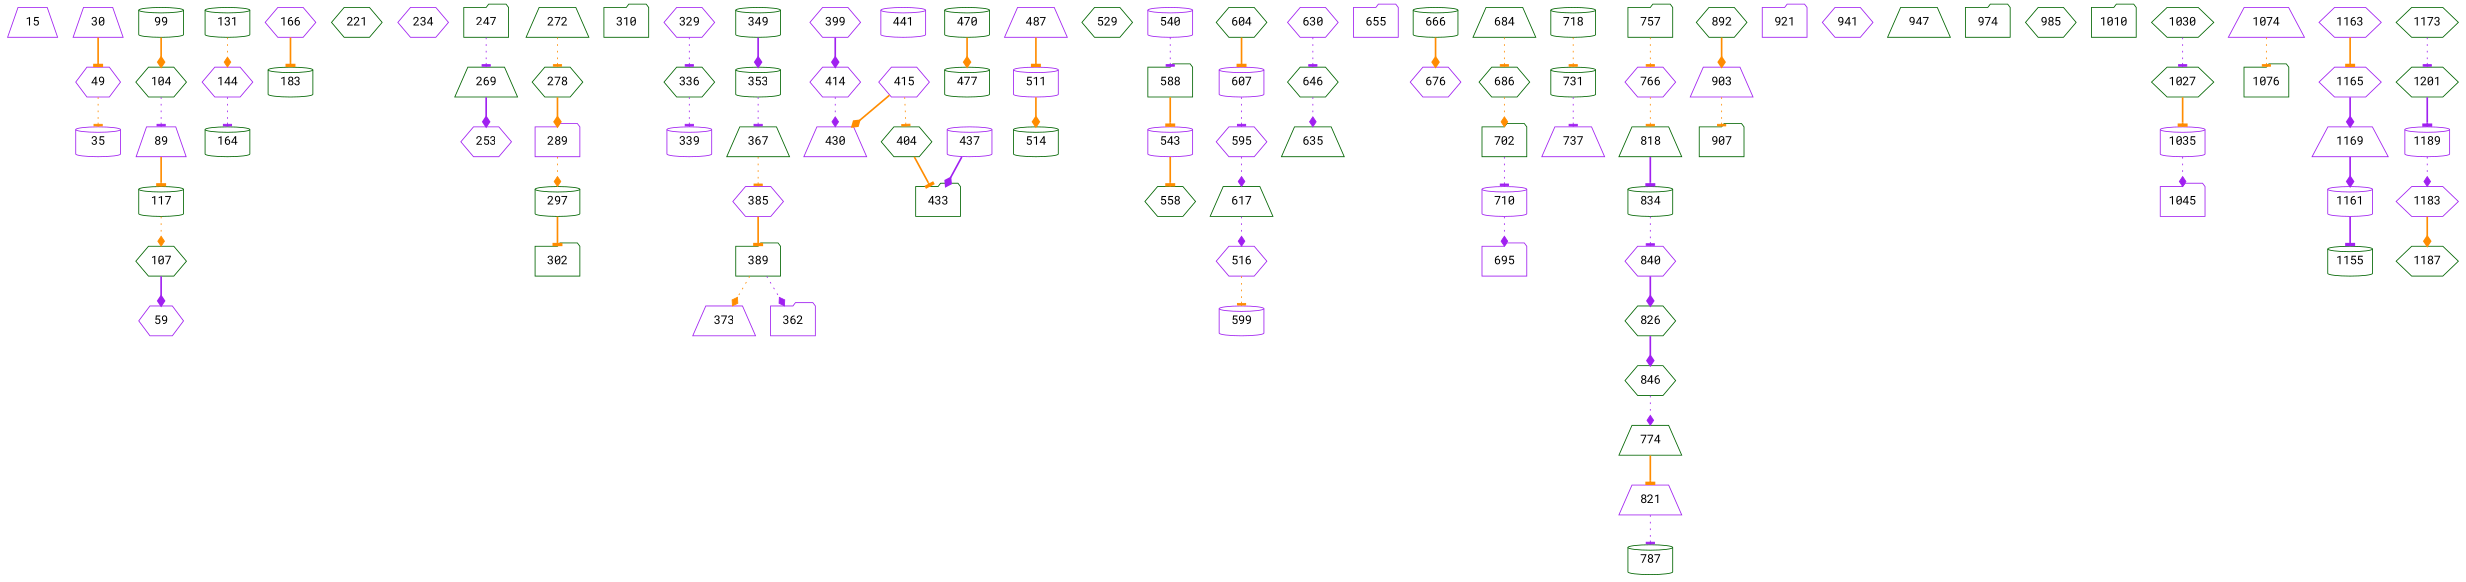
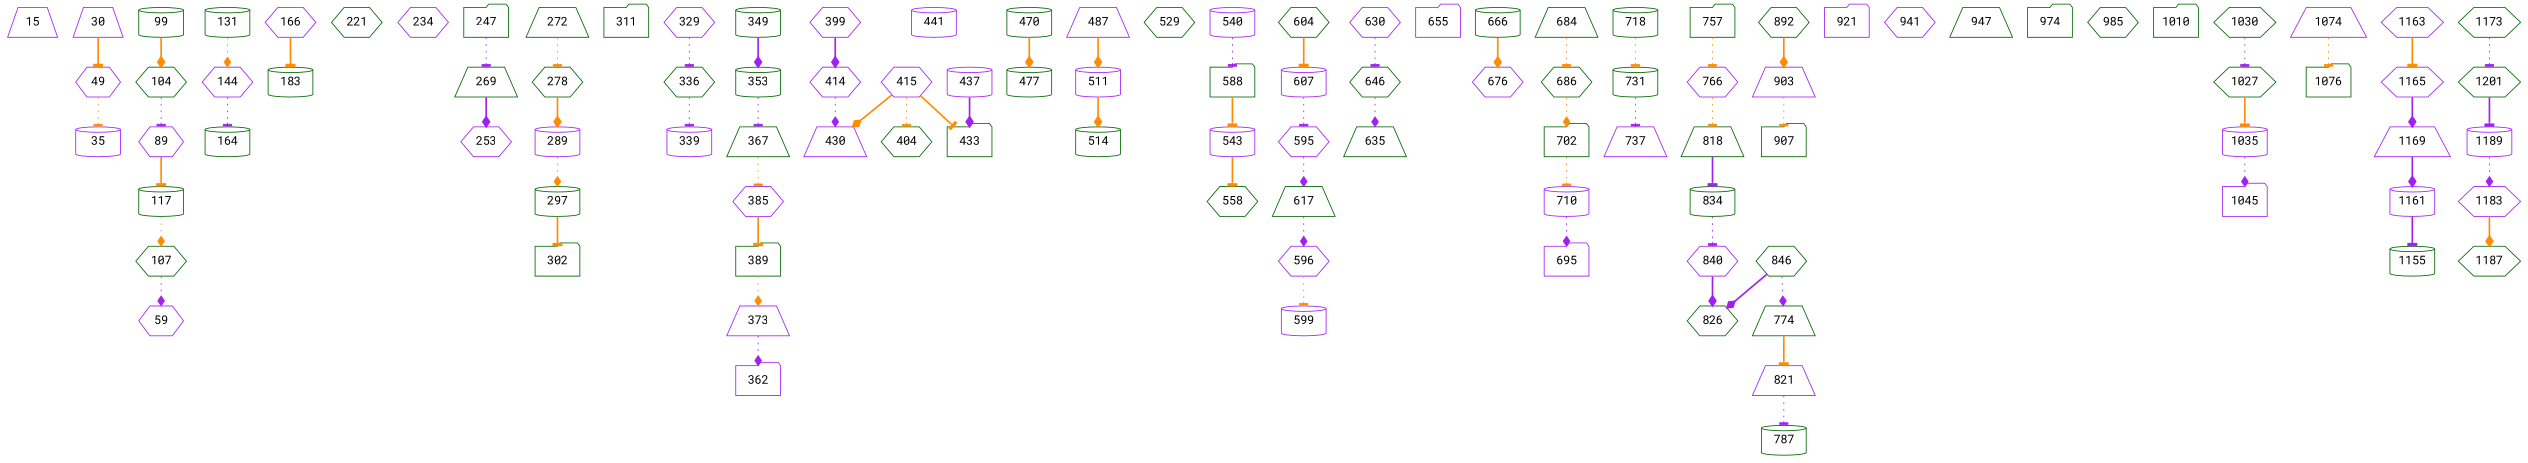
(626, 22) -> (626, 22)
(1036, 50) -> (1098, 47)
(161, 142) -> (161, 142)
(557, 142) -> (557, 142)
(921, 170) -> (936, 110)
(1504, 170) -> (1567, 170)
(1242, 261) -> (1304, 261)
(161, 286) -> (161, 286)
(773, 287) -> (758, 346)
(1650, 346) -> (1751, 288)
